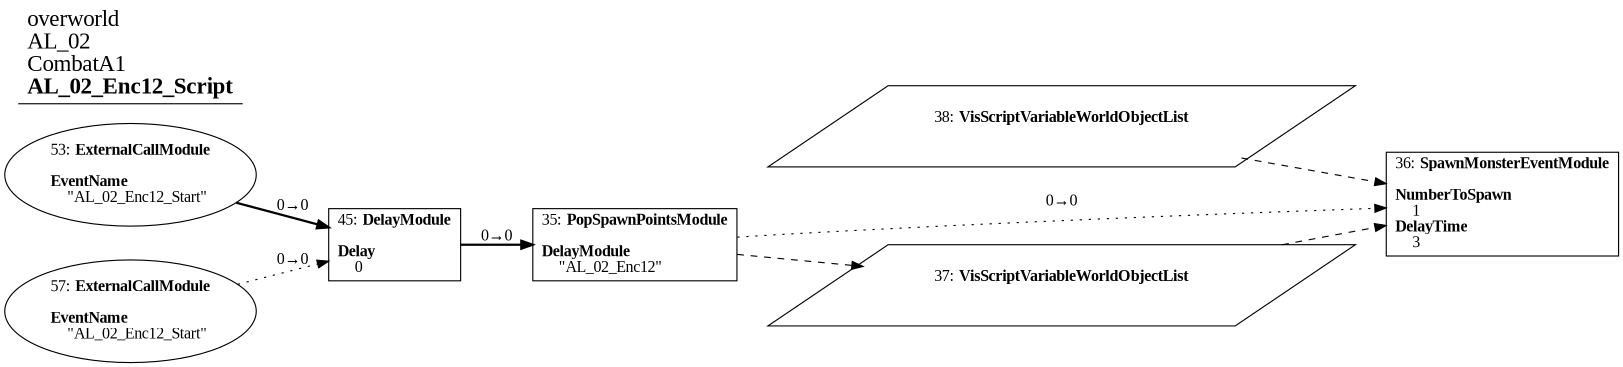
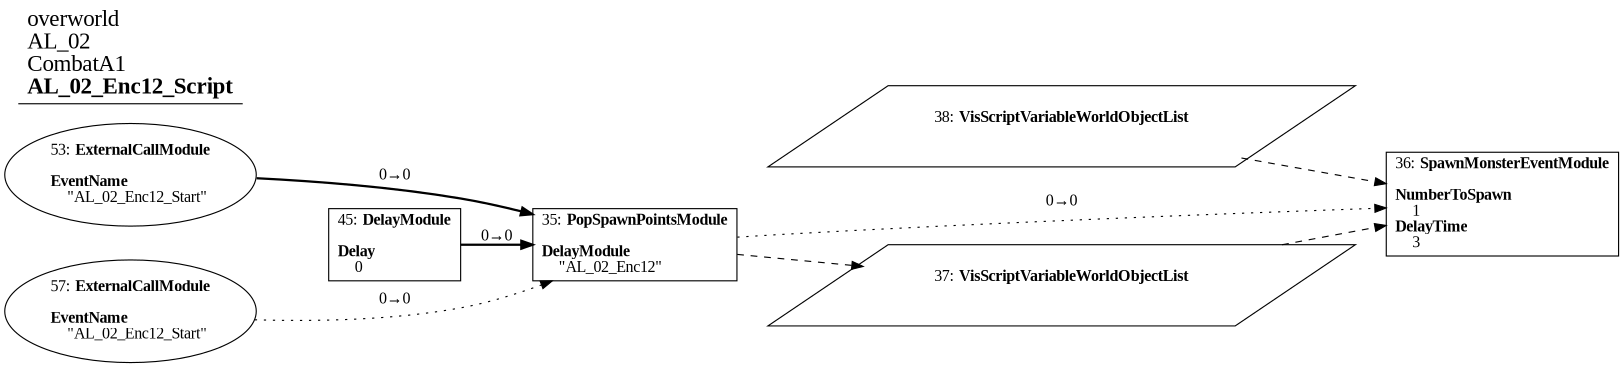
(277, 214) -> (390, 189)
(278, 274) -> (400, 316)
